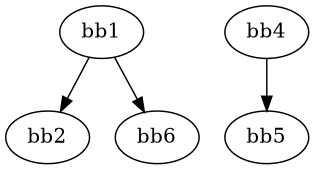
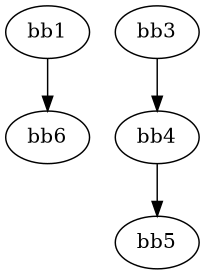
none -> (157, 32)
(48, 137) -> none
